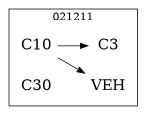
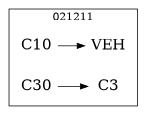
(69, 46) -> (69, 86)
